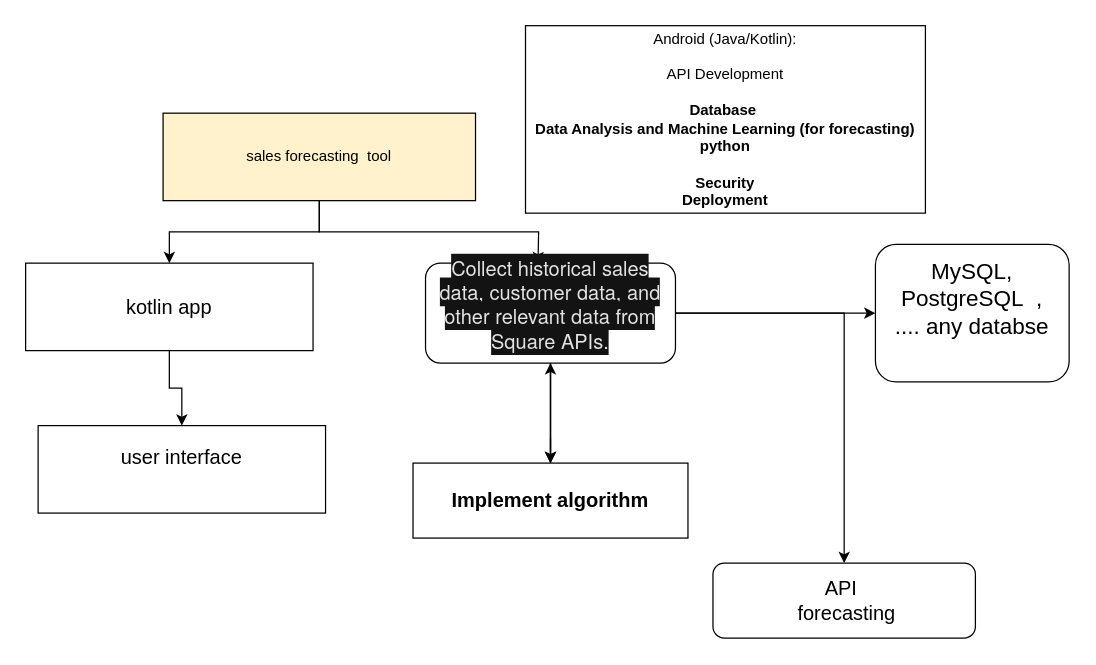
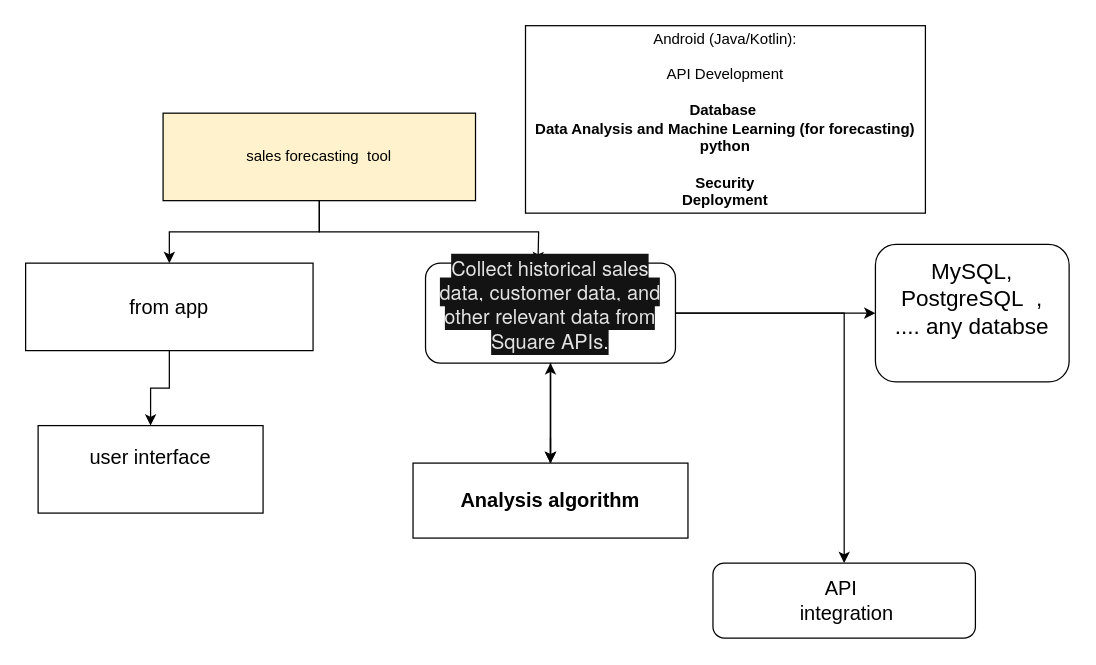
(169, 307) -> (169, 307)
(182, 469) -> (151, 469)
(551, 501) -> (551, 501)
(844, 601) -> (844, 601)
